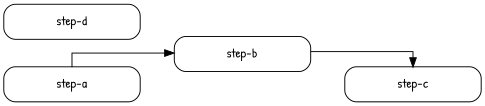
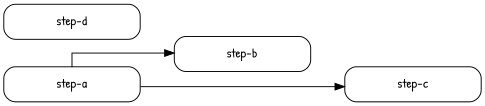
(365, 52) -> (238, 87)
